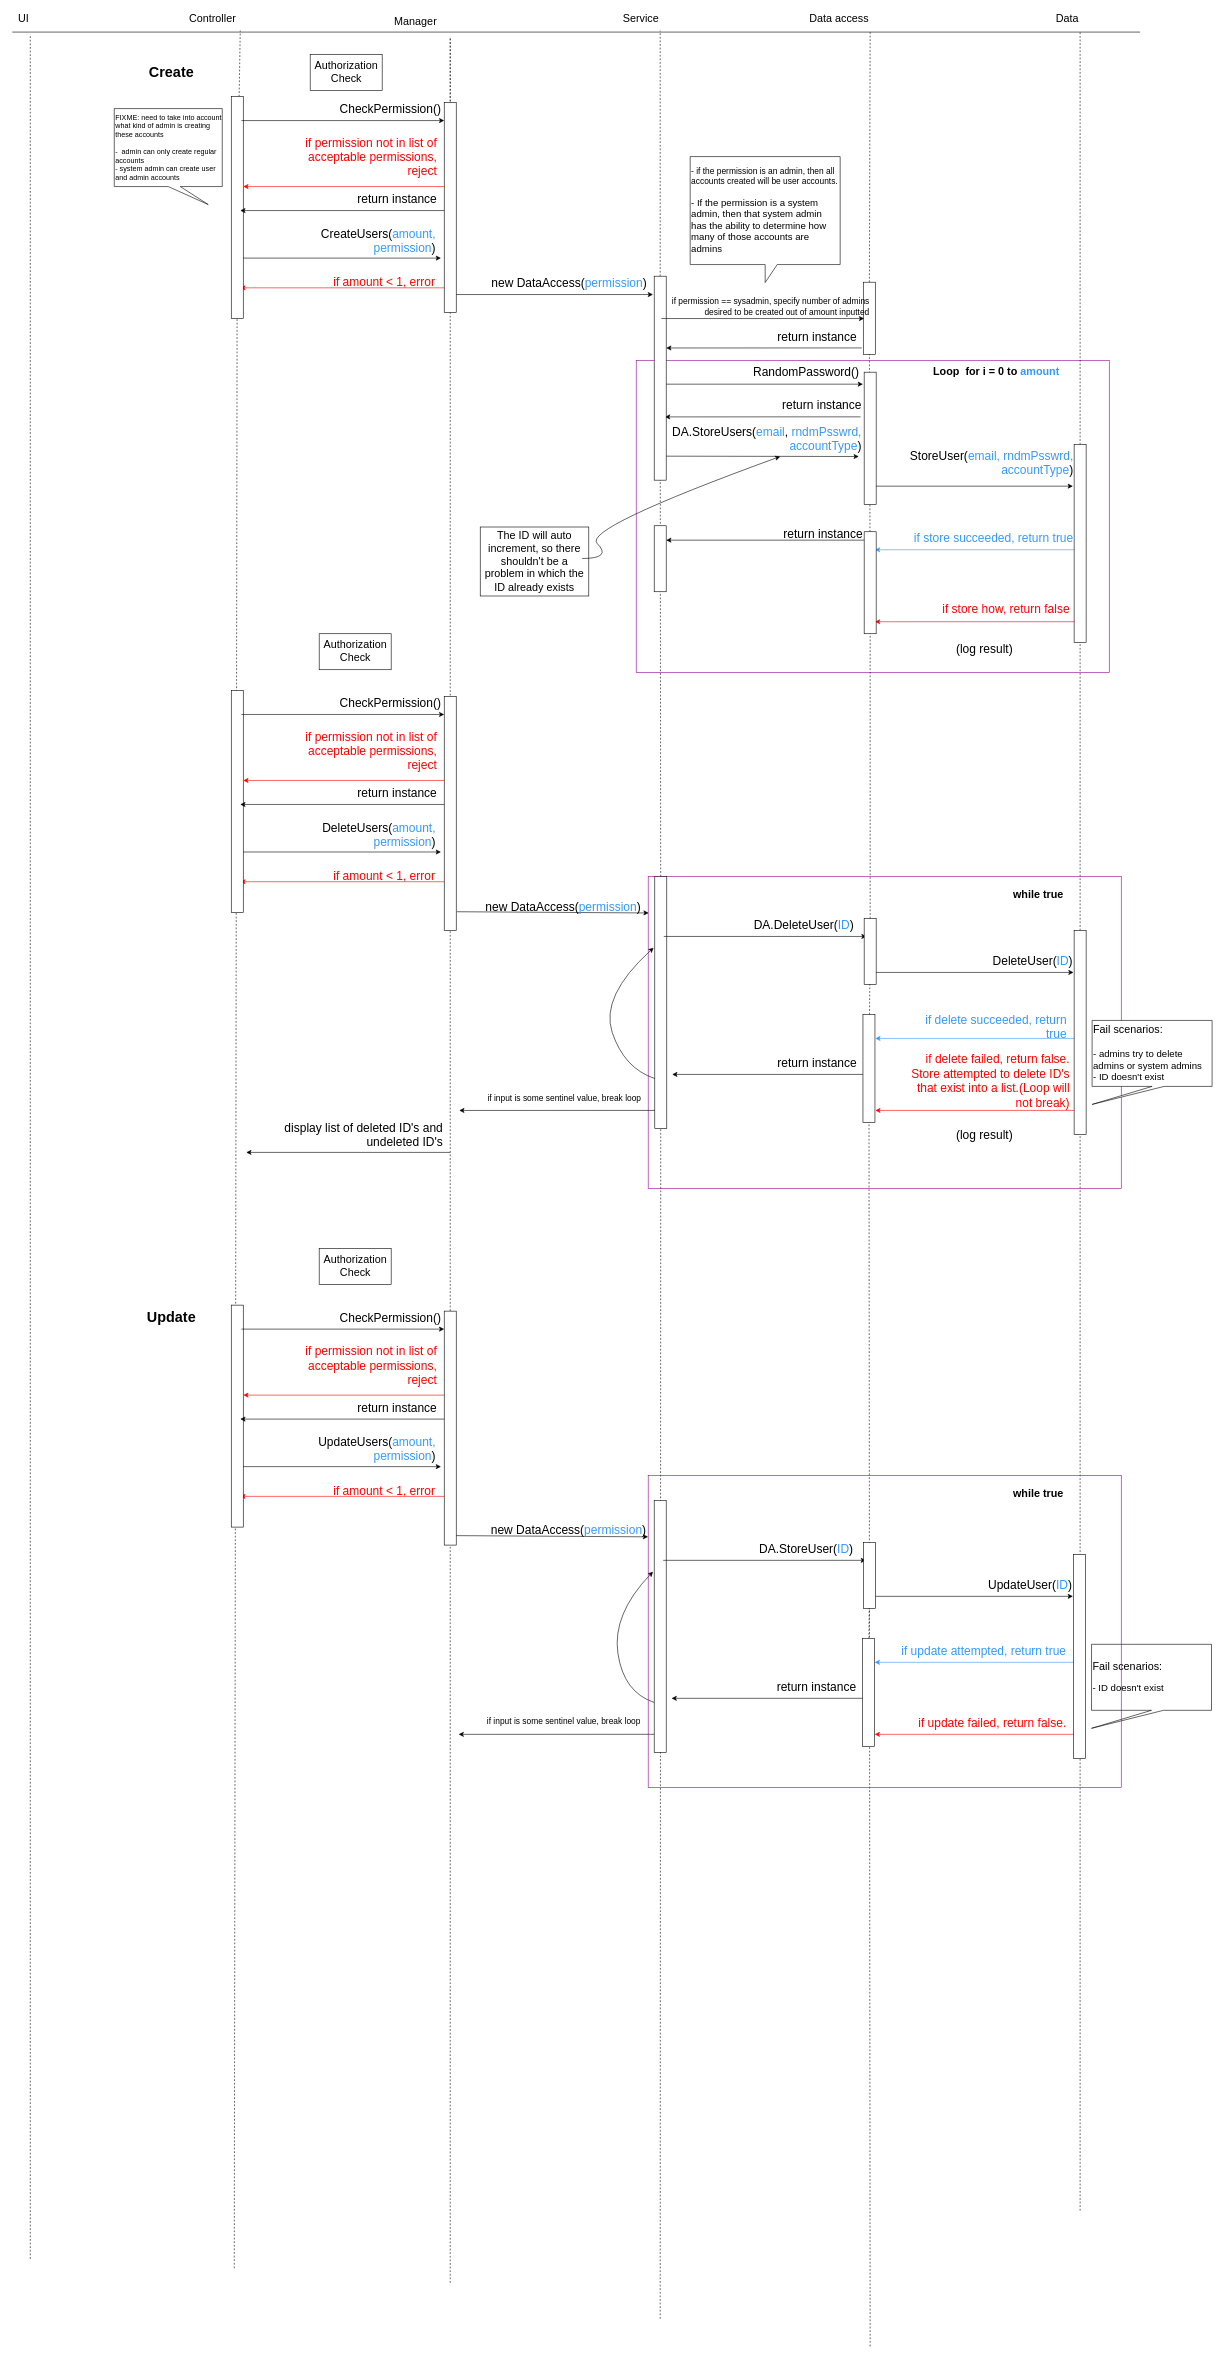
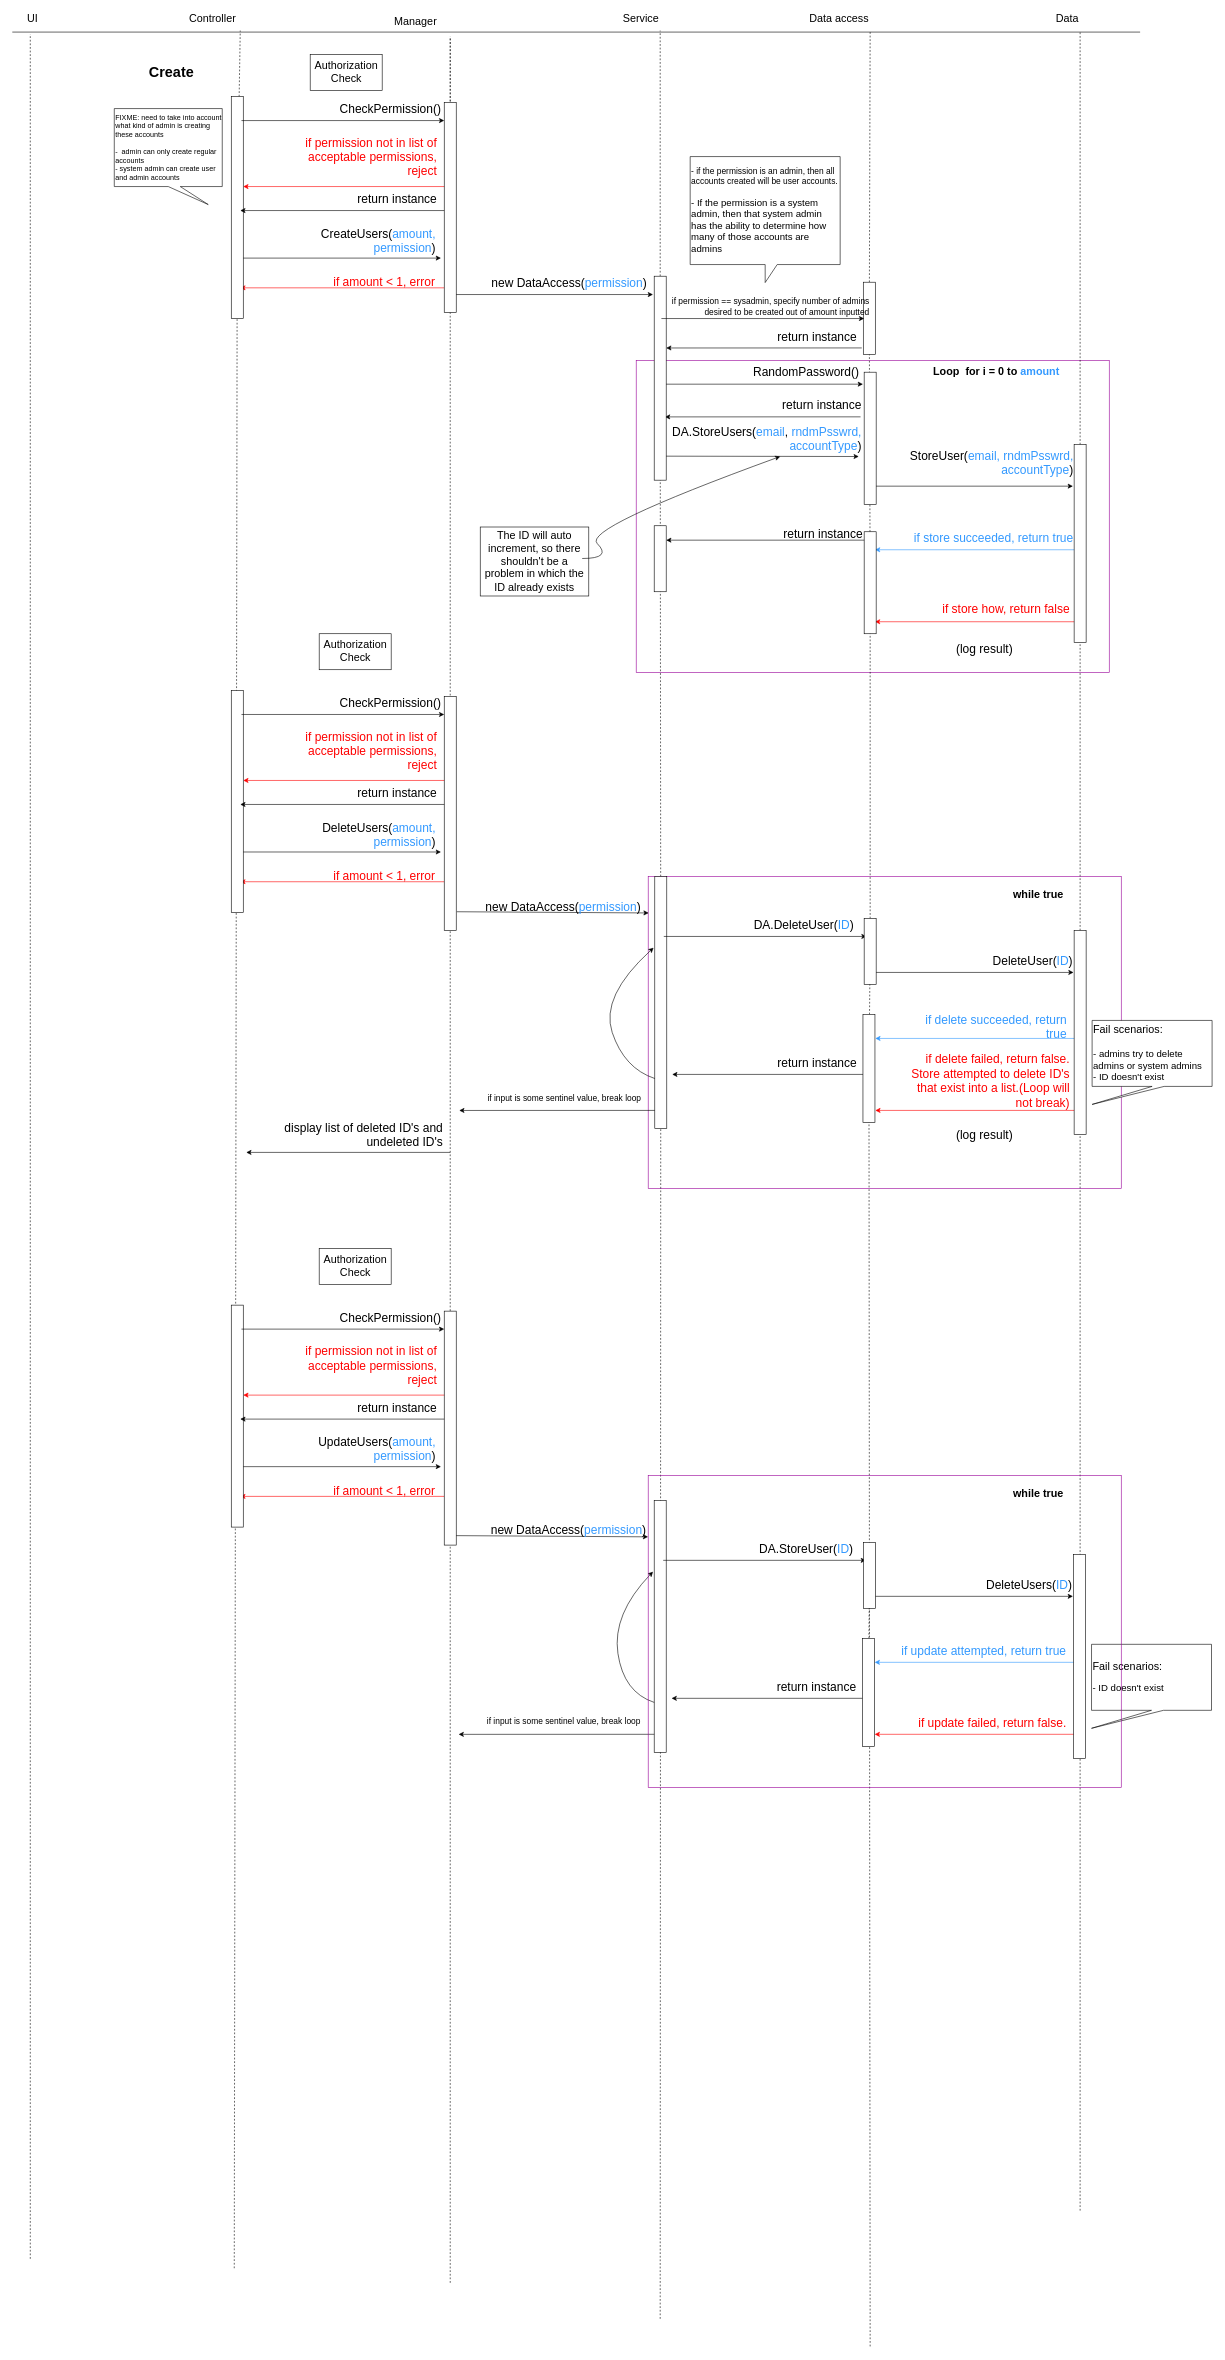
(21, 18) -> (30, 18)
(171, 1317) -> none
(1044, 1584) -> (1043, 1584)
